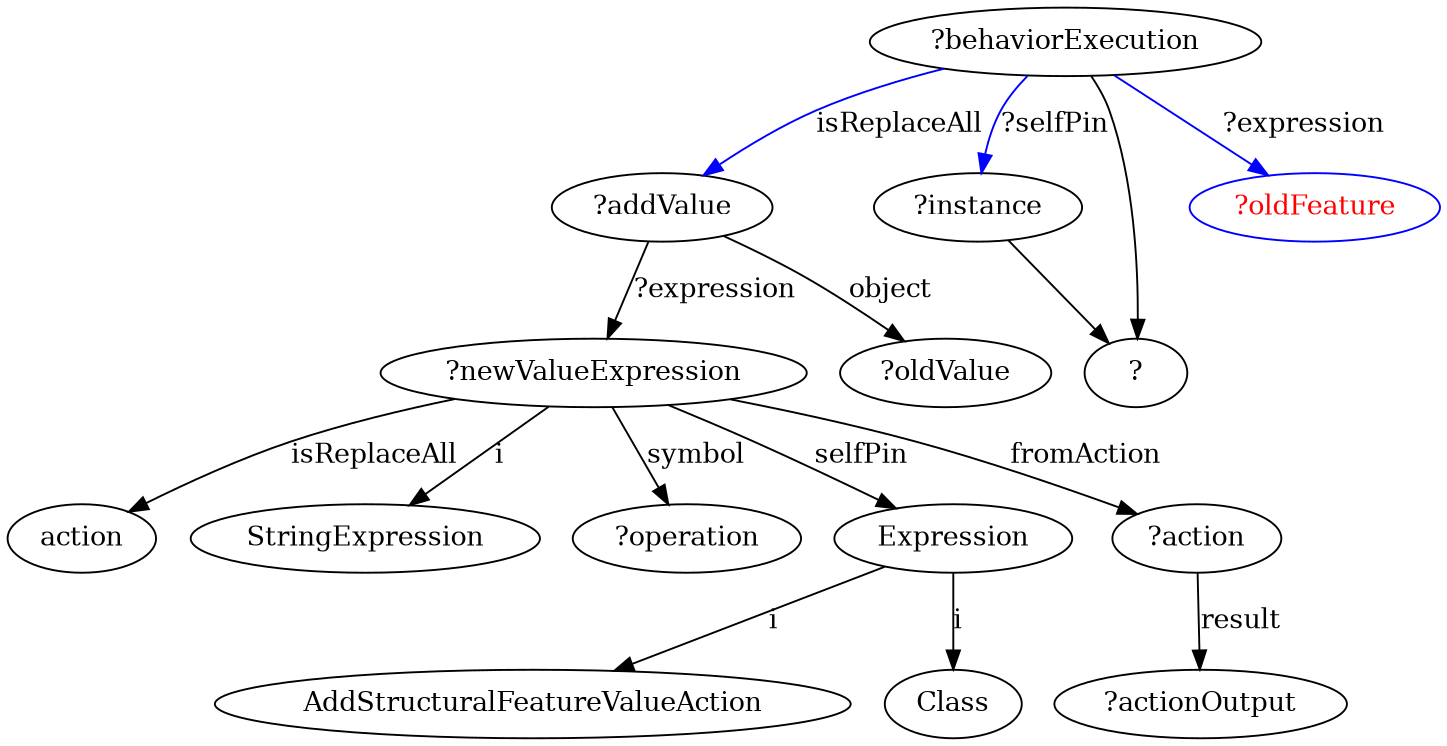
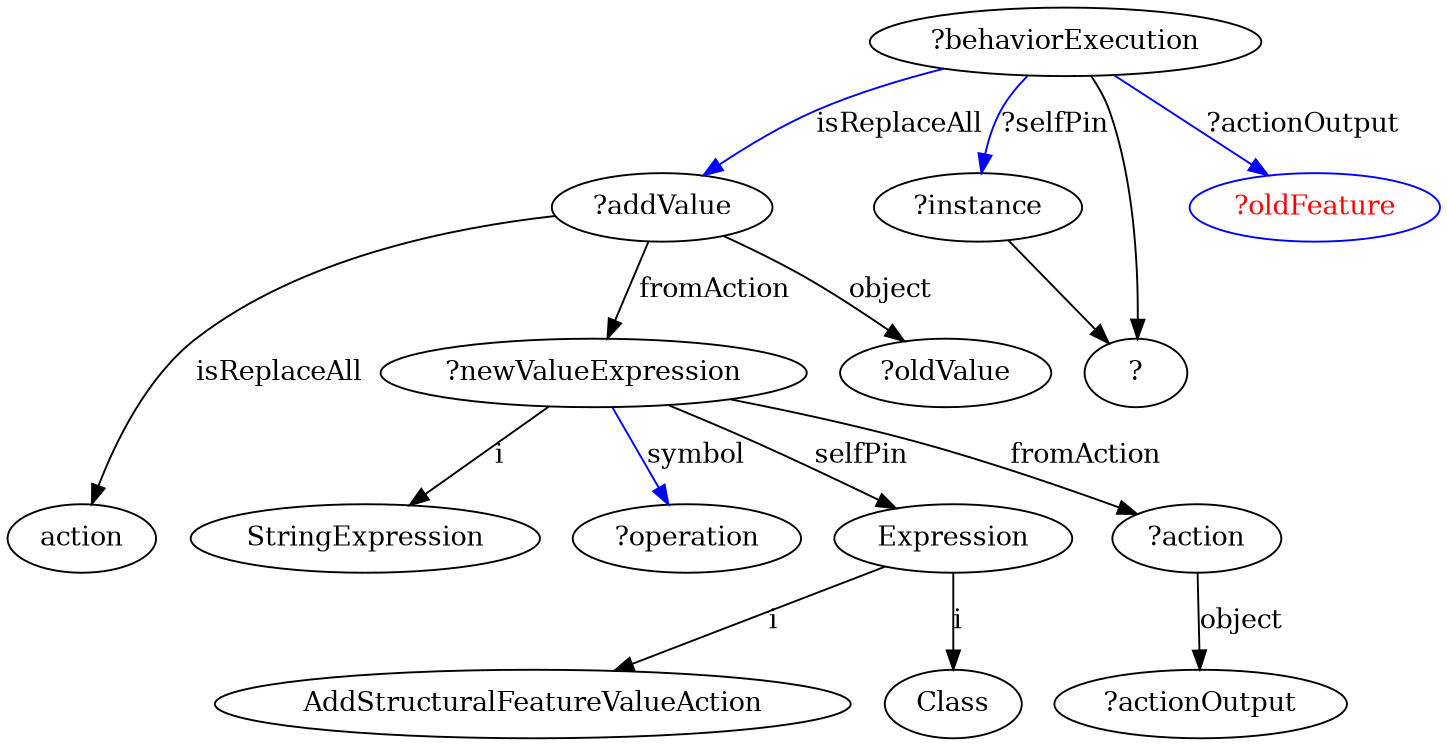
(1303, 125) -> (1303, 125)
(714, 290) -> (714, 290)
(297, 440) -> (284, 286)
(636, 448) -> (636, 448)
(1242, 621) -> (1242, 621)
